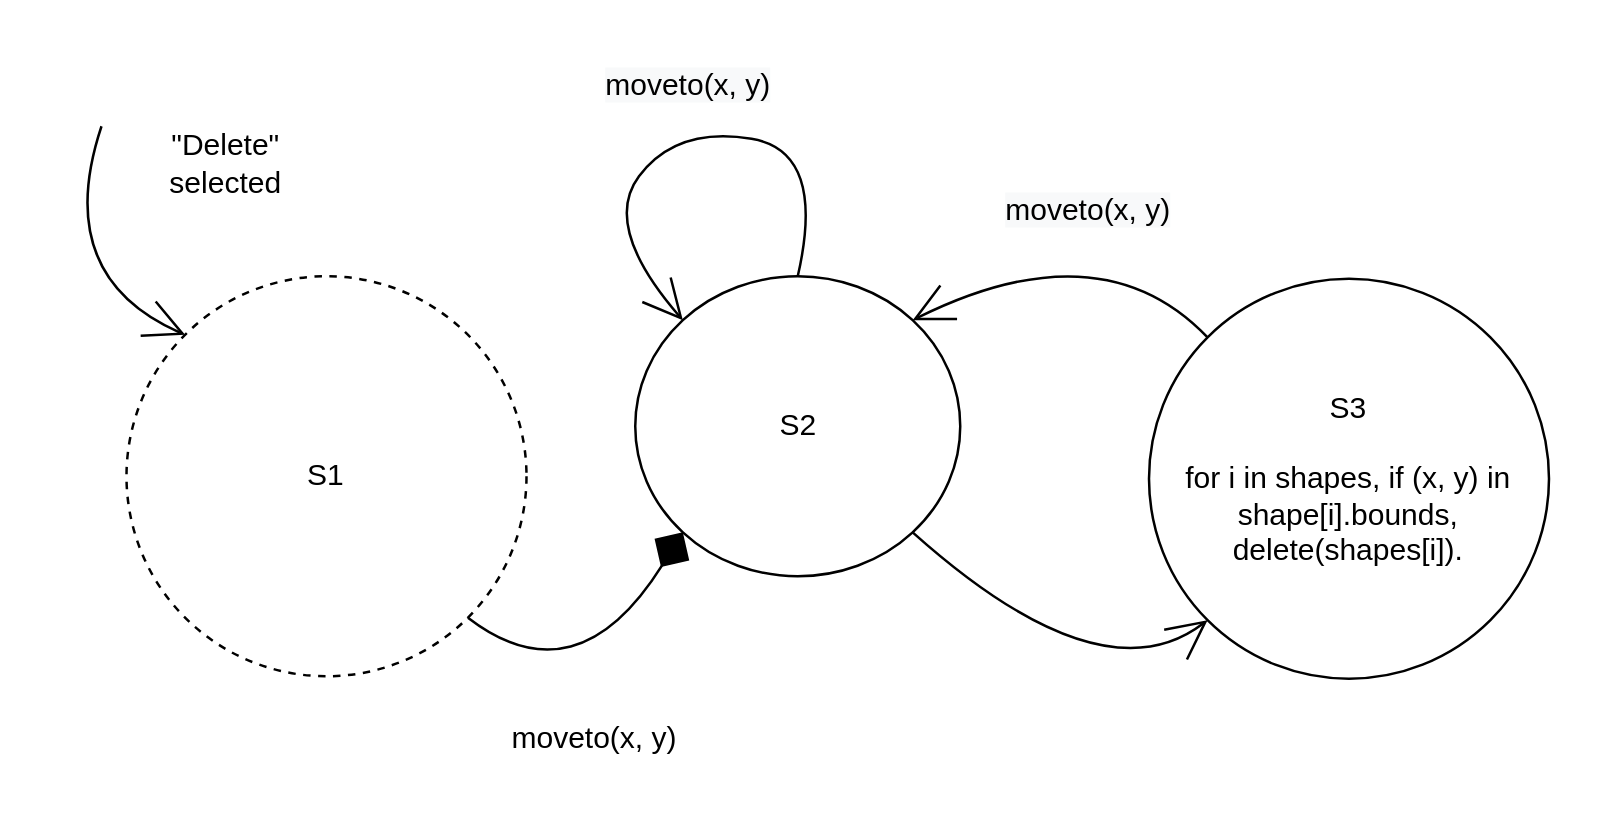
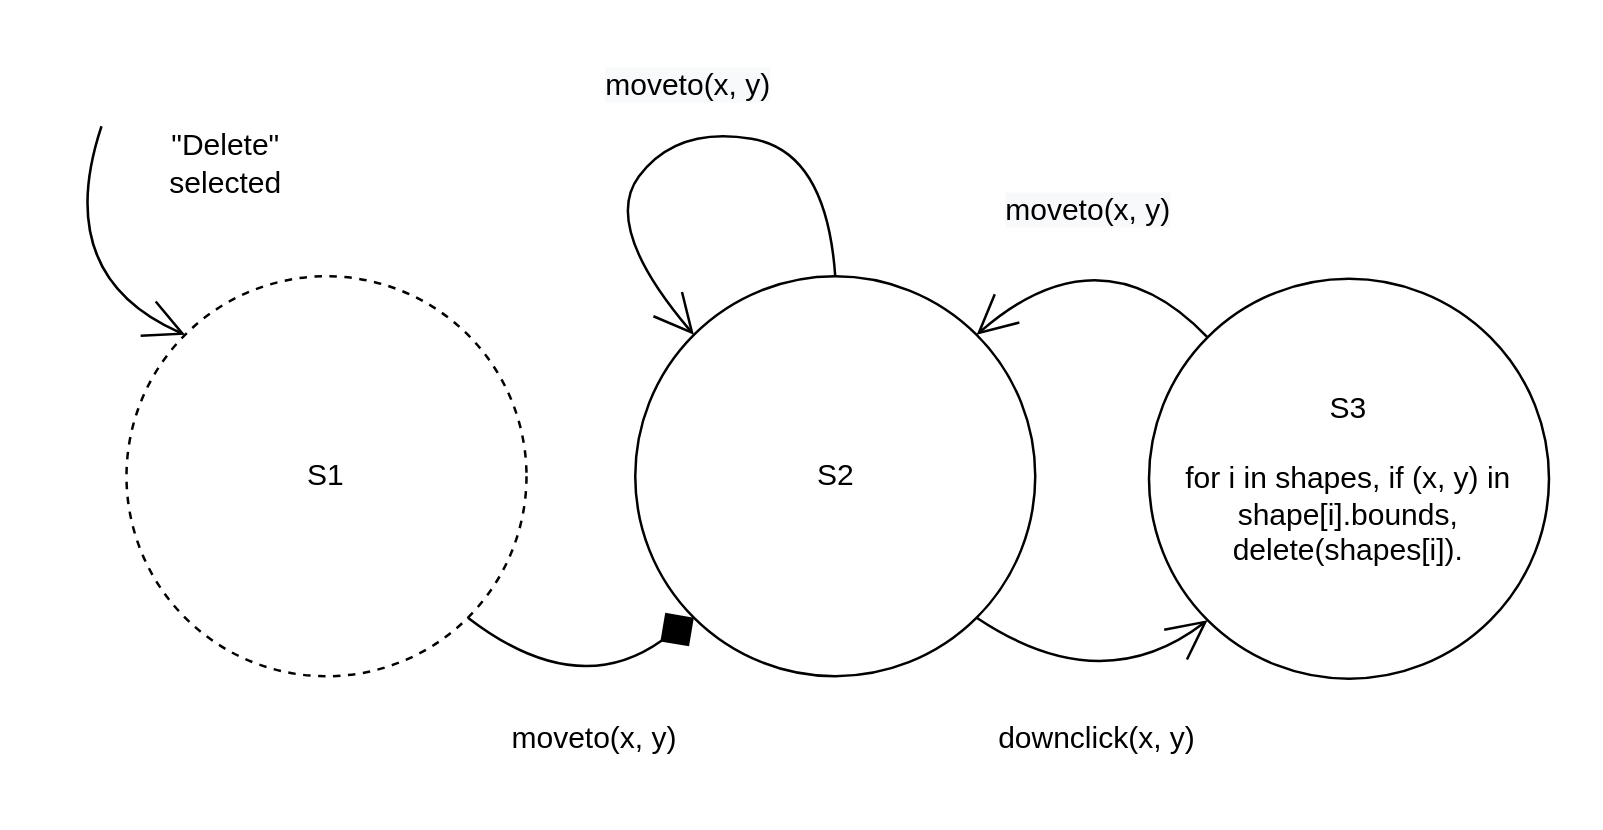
(798, 426) -> (835, 476)
none -> (1097, 739)
